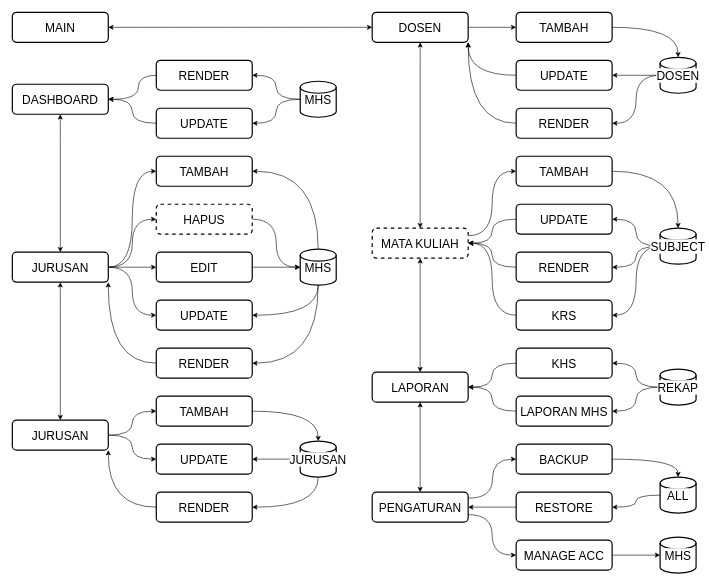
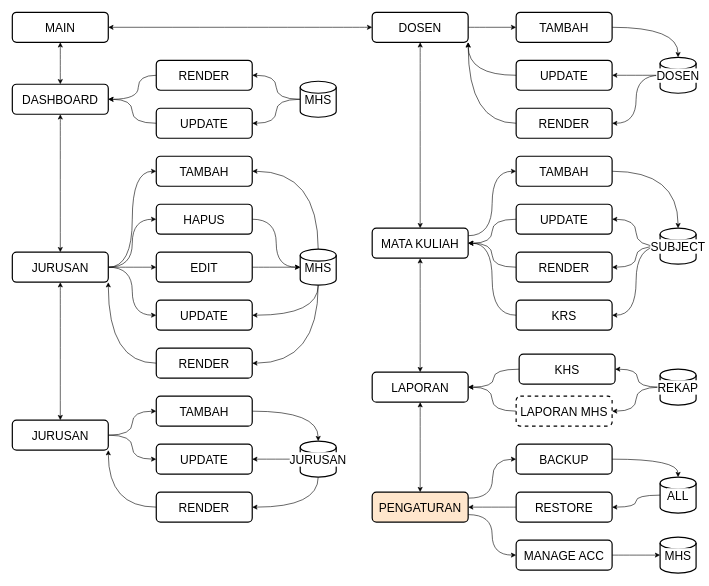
none -> (60, 78)
(204, 219) -> (204, 219)
(420, 243) -> (420, 243)
(564, 363) -> (567, 369)
(564, 411) -> (564, 411)
(420, 507) -> (420, 507)
